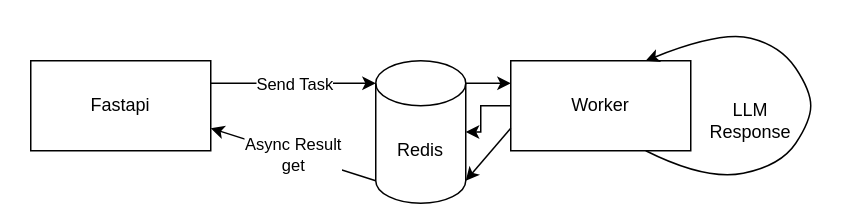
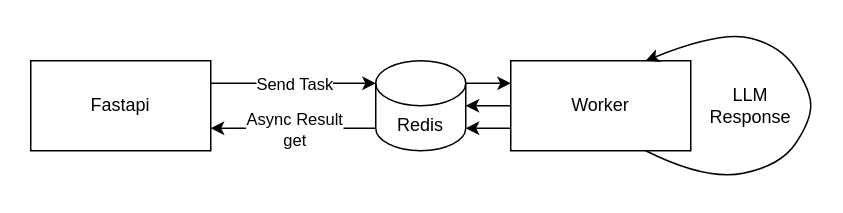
(751, 121) -> (751, 106)
(421, 132) -> (421, 106)
